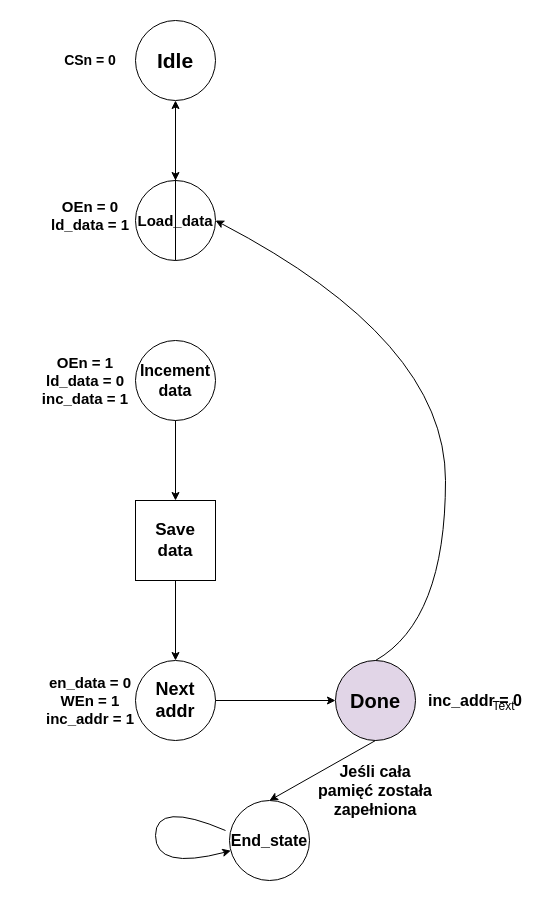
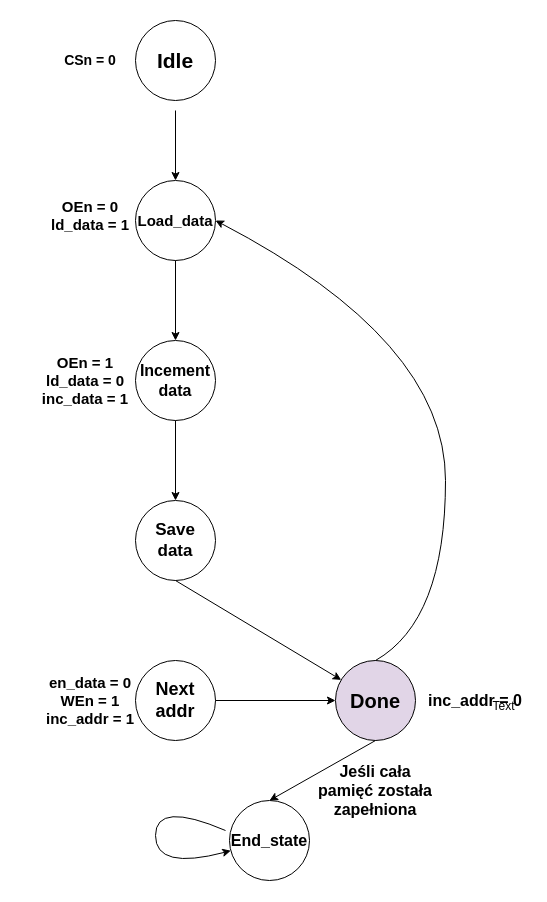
(176, 220) -> (176, 297)
(176, 541) -> (176, 541)
(176, 617) -> (256, 629)
